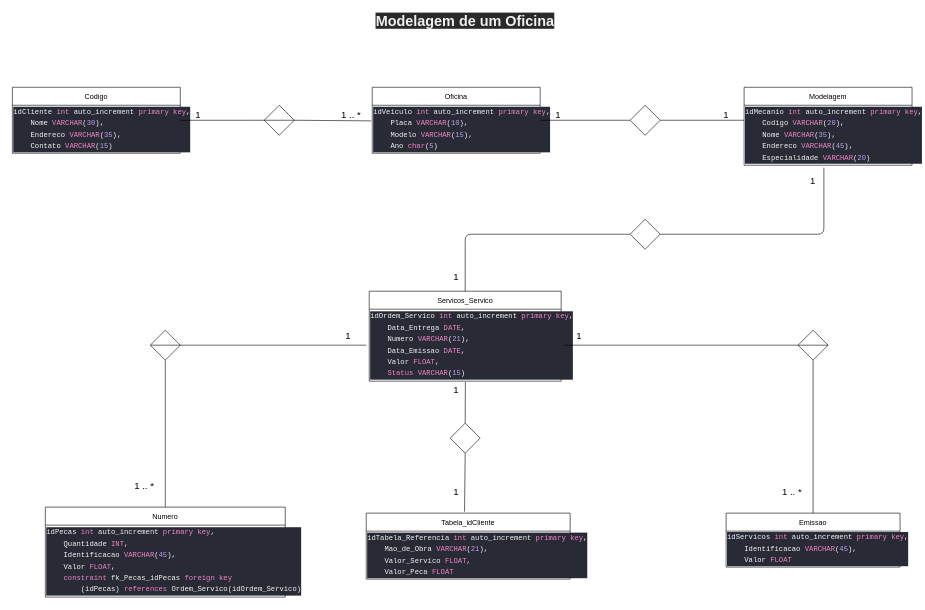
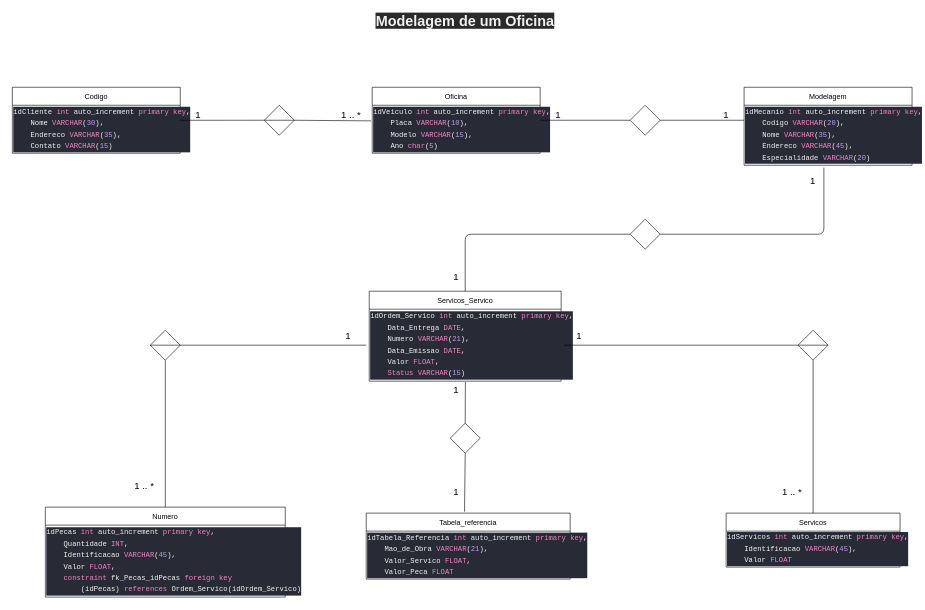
(468, 523) -> (468, 523)
(813, 523) -> (813, 523)
